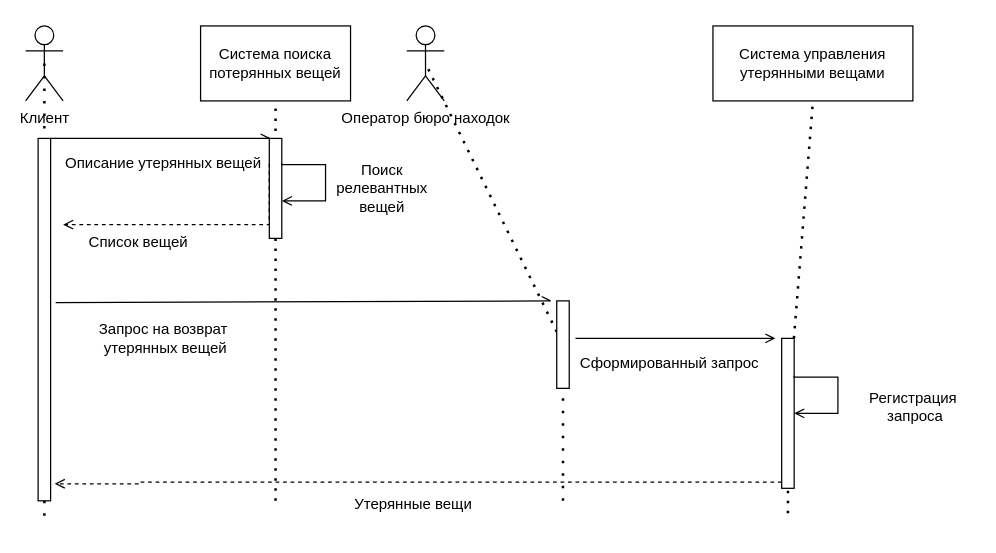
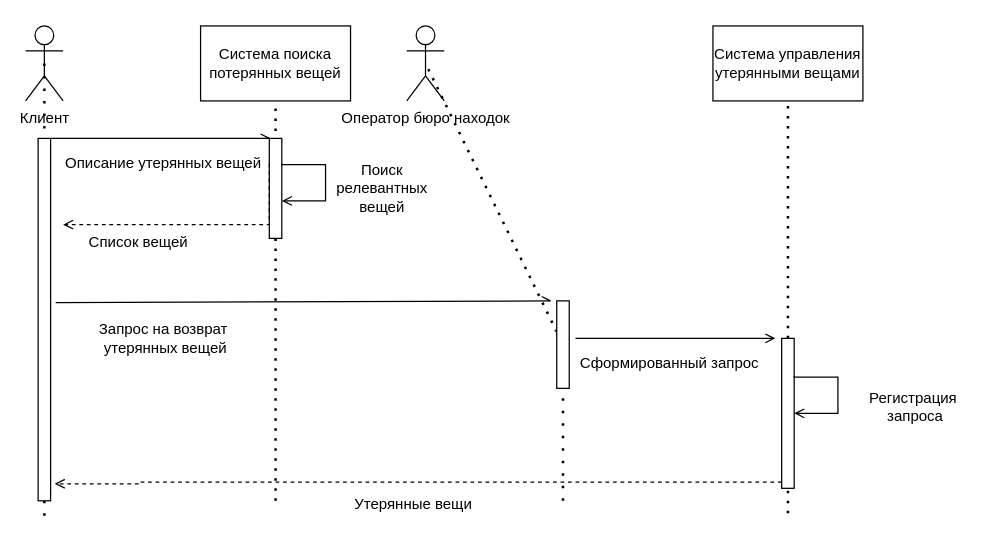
(813, 63) -> (788, 63)
